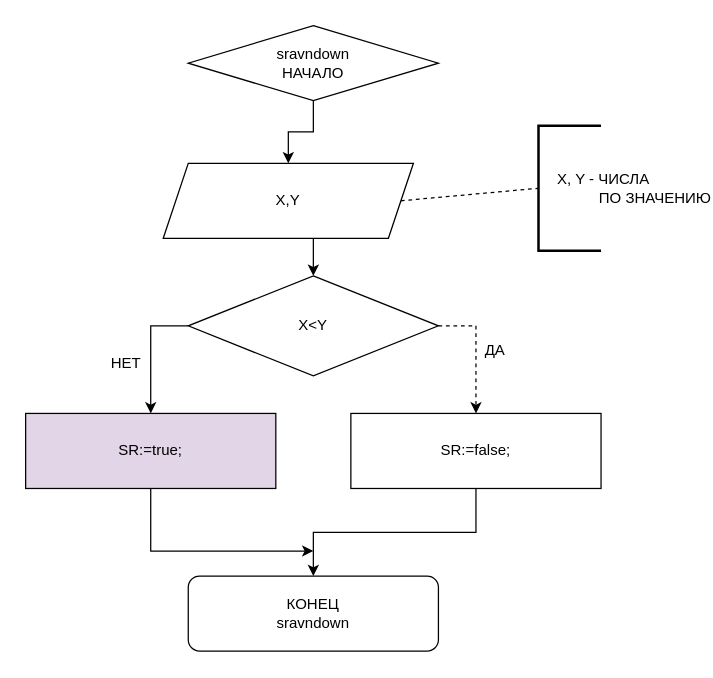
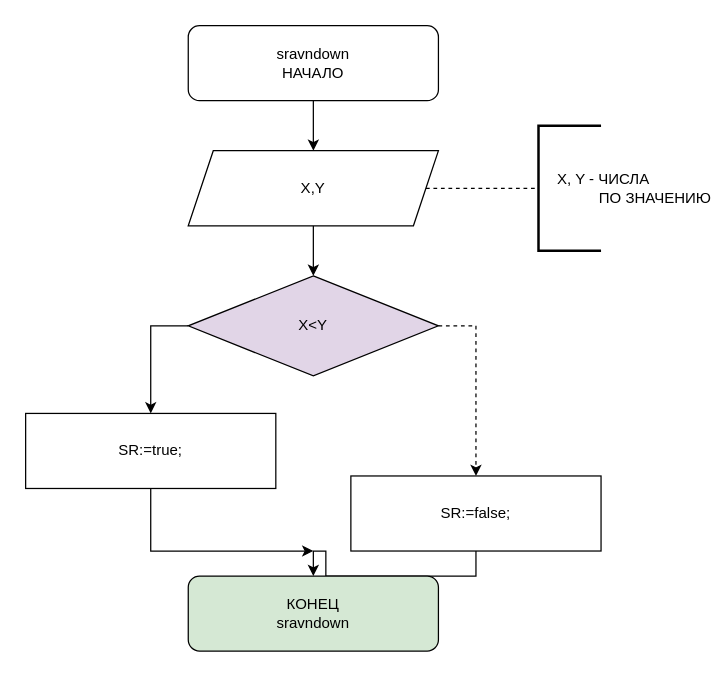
(313, 63) -> (313, 63)
(288, 201) -> (313, 188)
(313, 326) -> (313, 326)
(494, 351) -> none
(126, 363) -> none
(151, 451) -> (151, 451)
(476, 451) -> (476, 513)
(313, 613) -> (313, 613)
